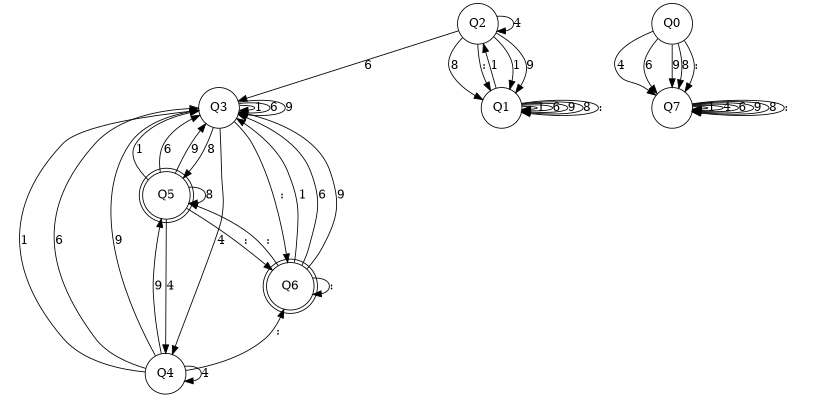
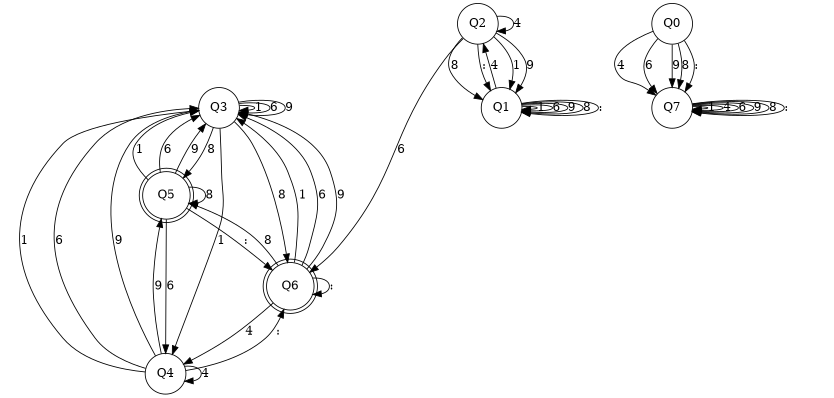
(352, 65) -> (393, 155)
(495, 66) -> (495, 66)
(282, 195) -> (282, 195)
(222, 241) -> (222, 241)
(268, 241) -> (268, 241)
(171, 286) -> (171, 286)
none -> (234, 334)
